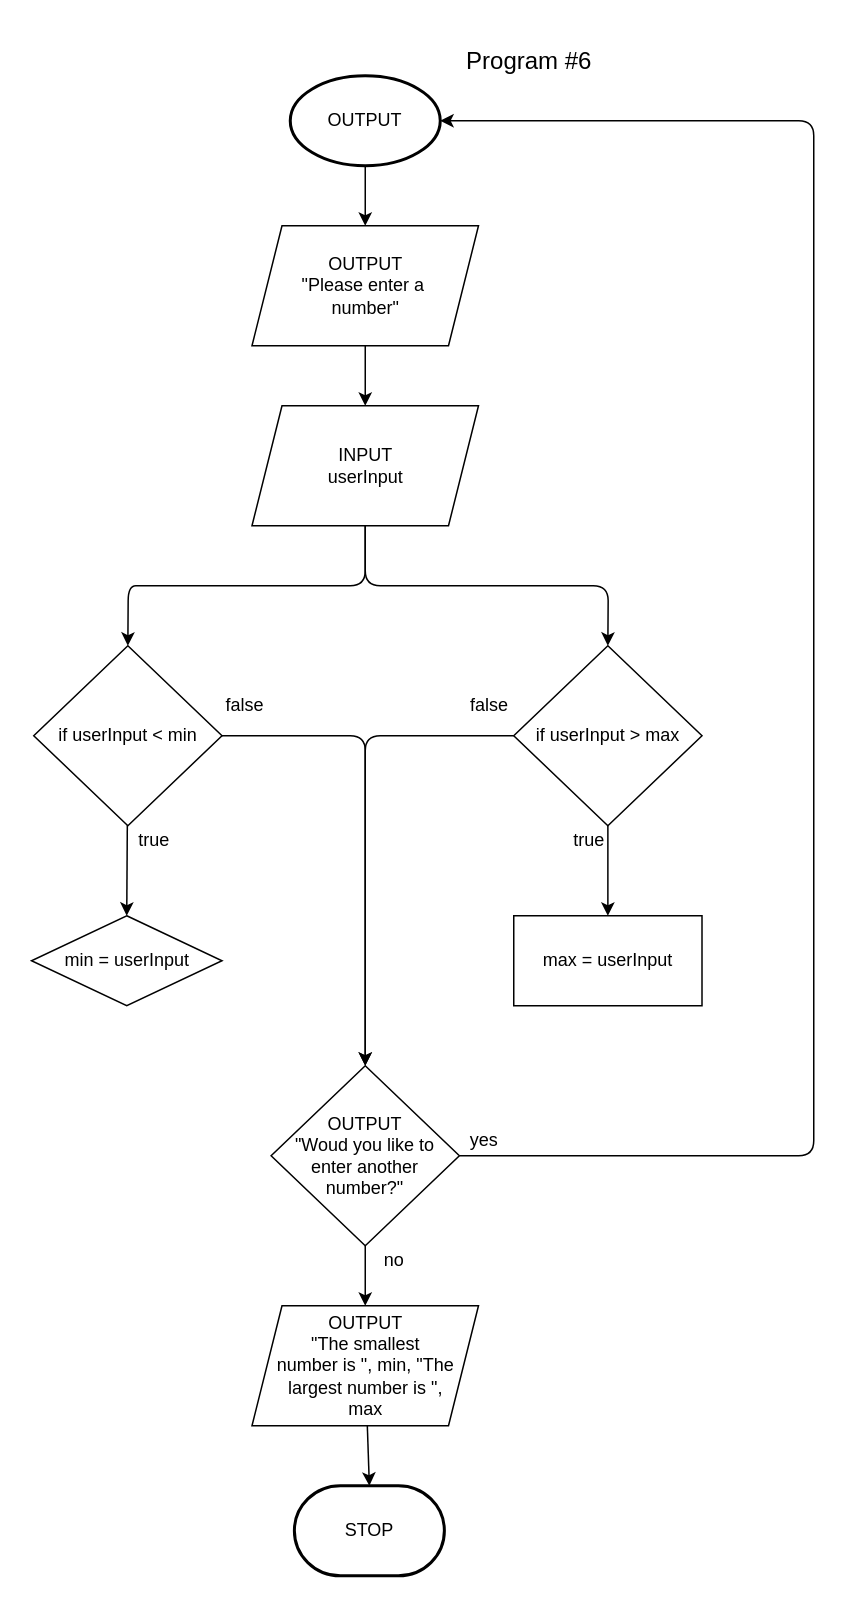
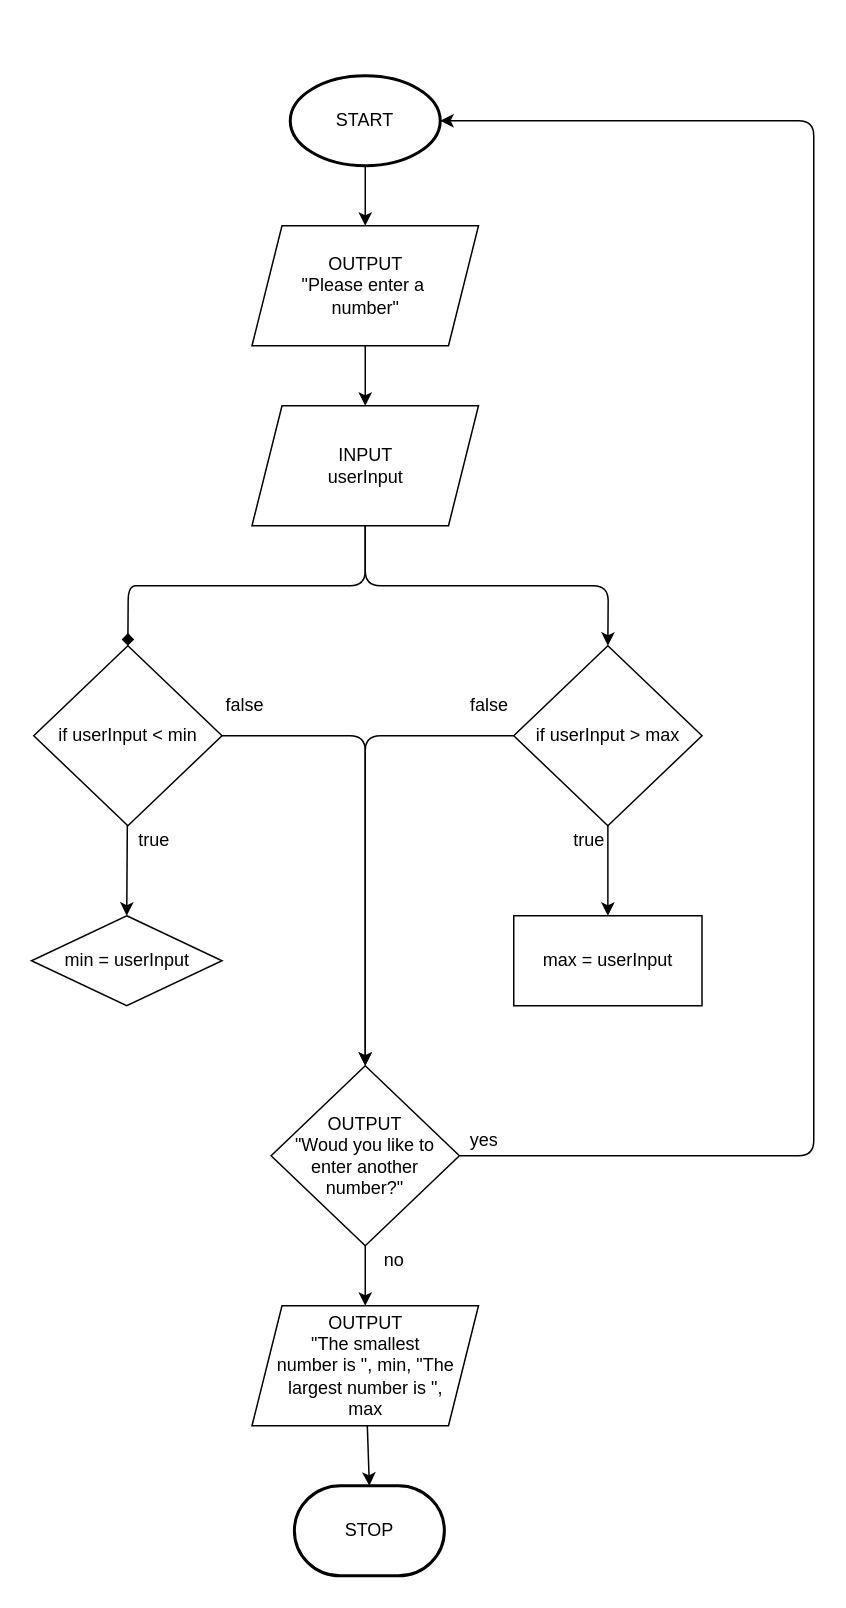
(530, 61) -> none
(365, 121) -> (365, 121)
(128, 634) -> (128, 633)
